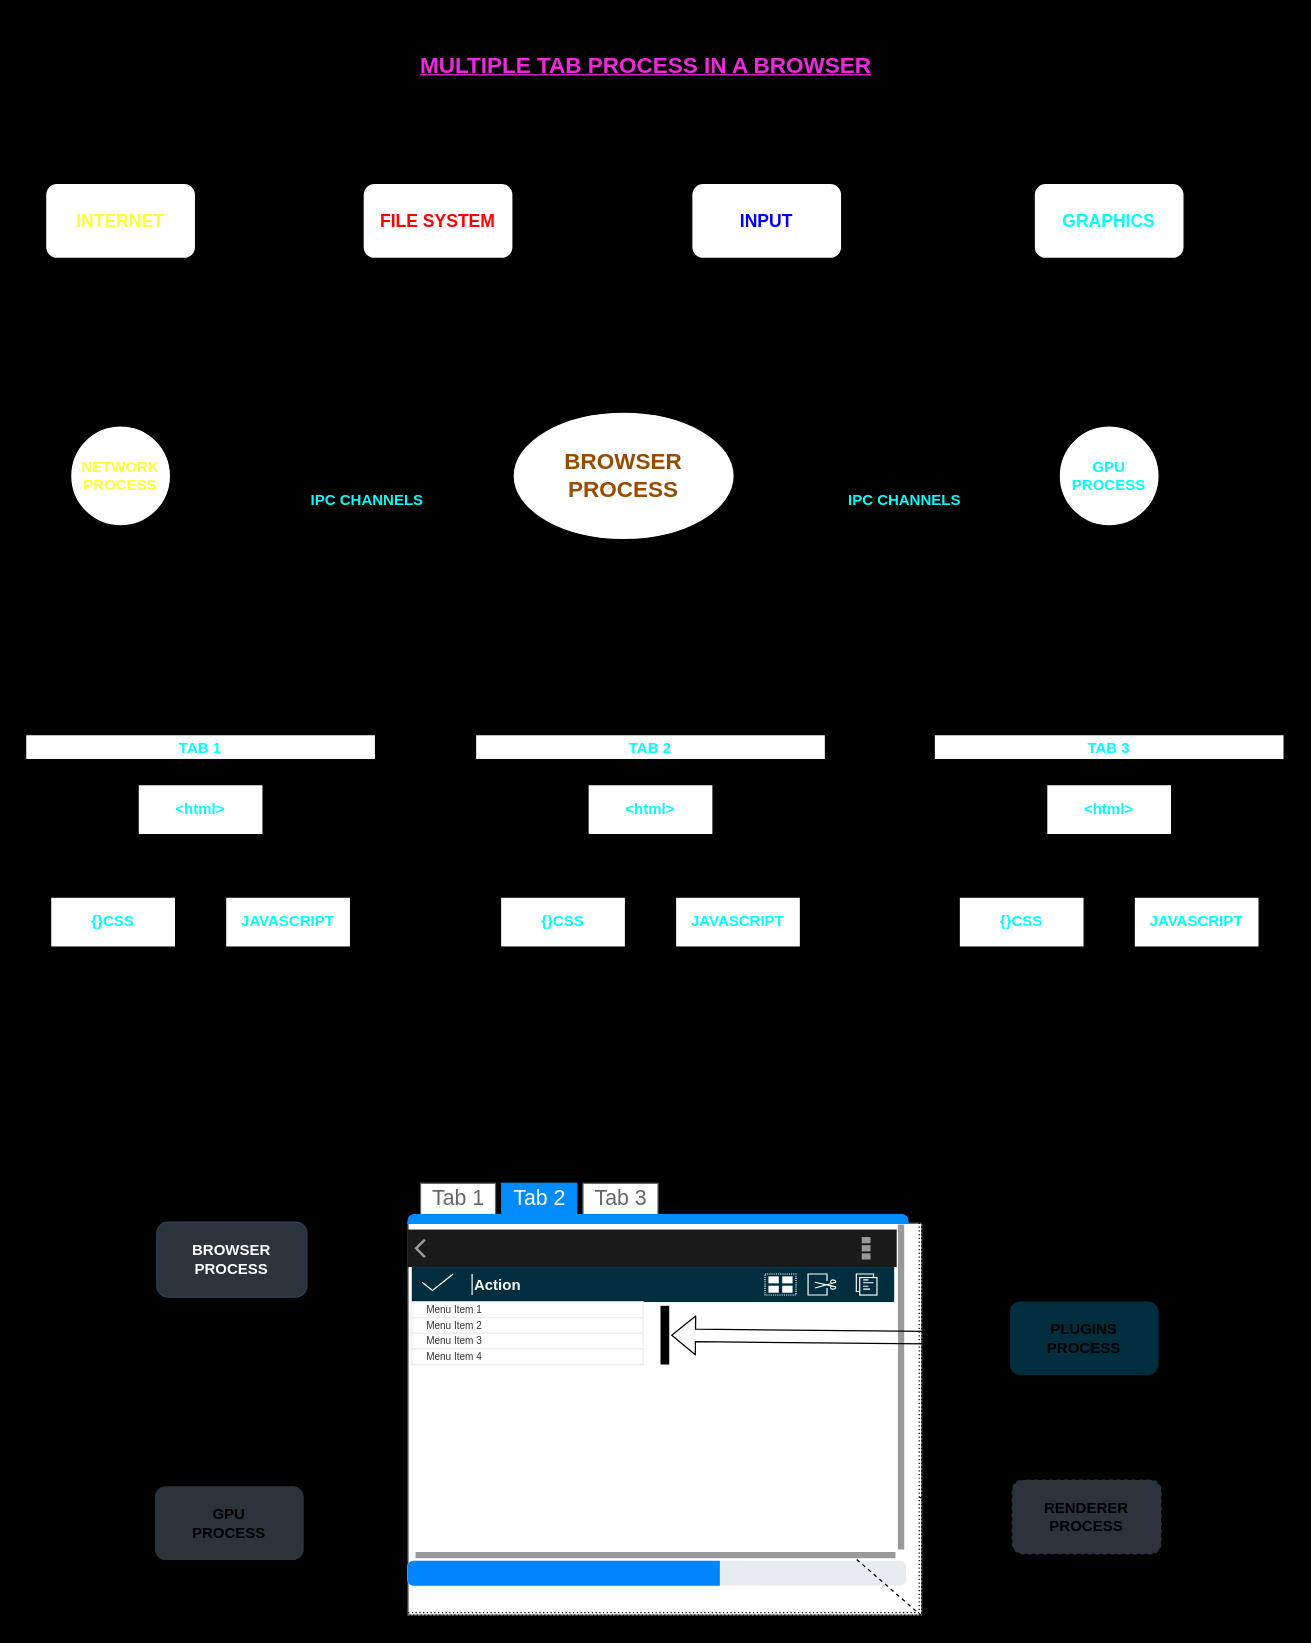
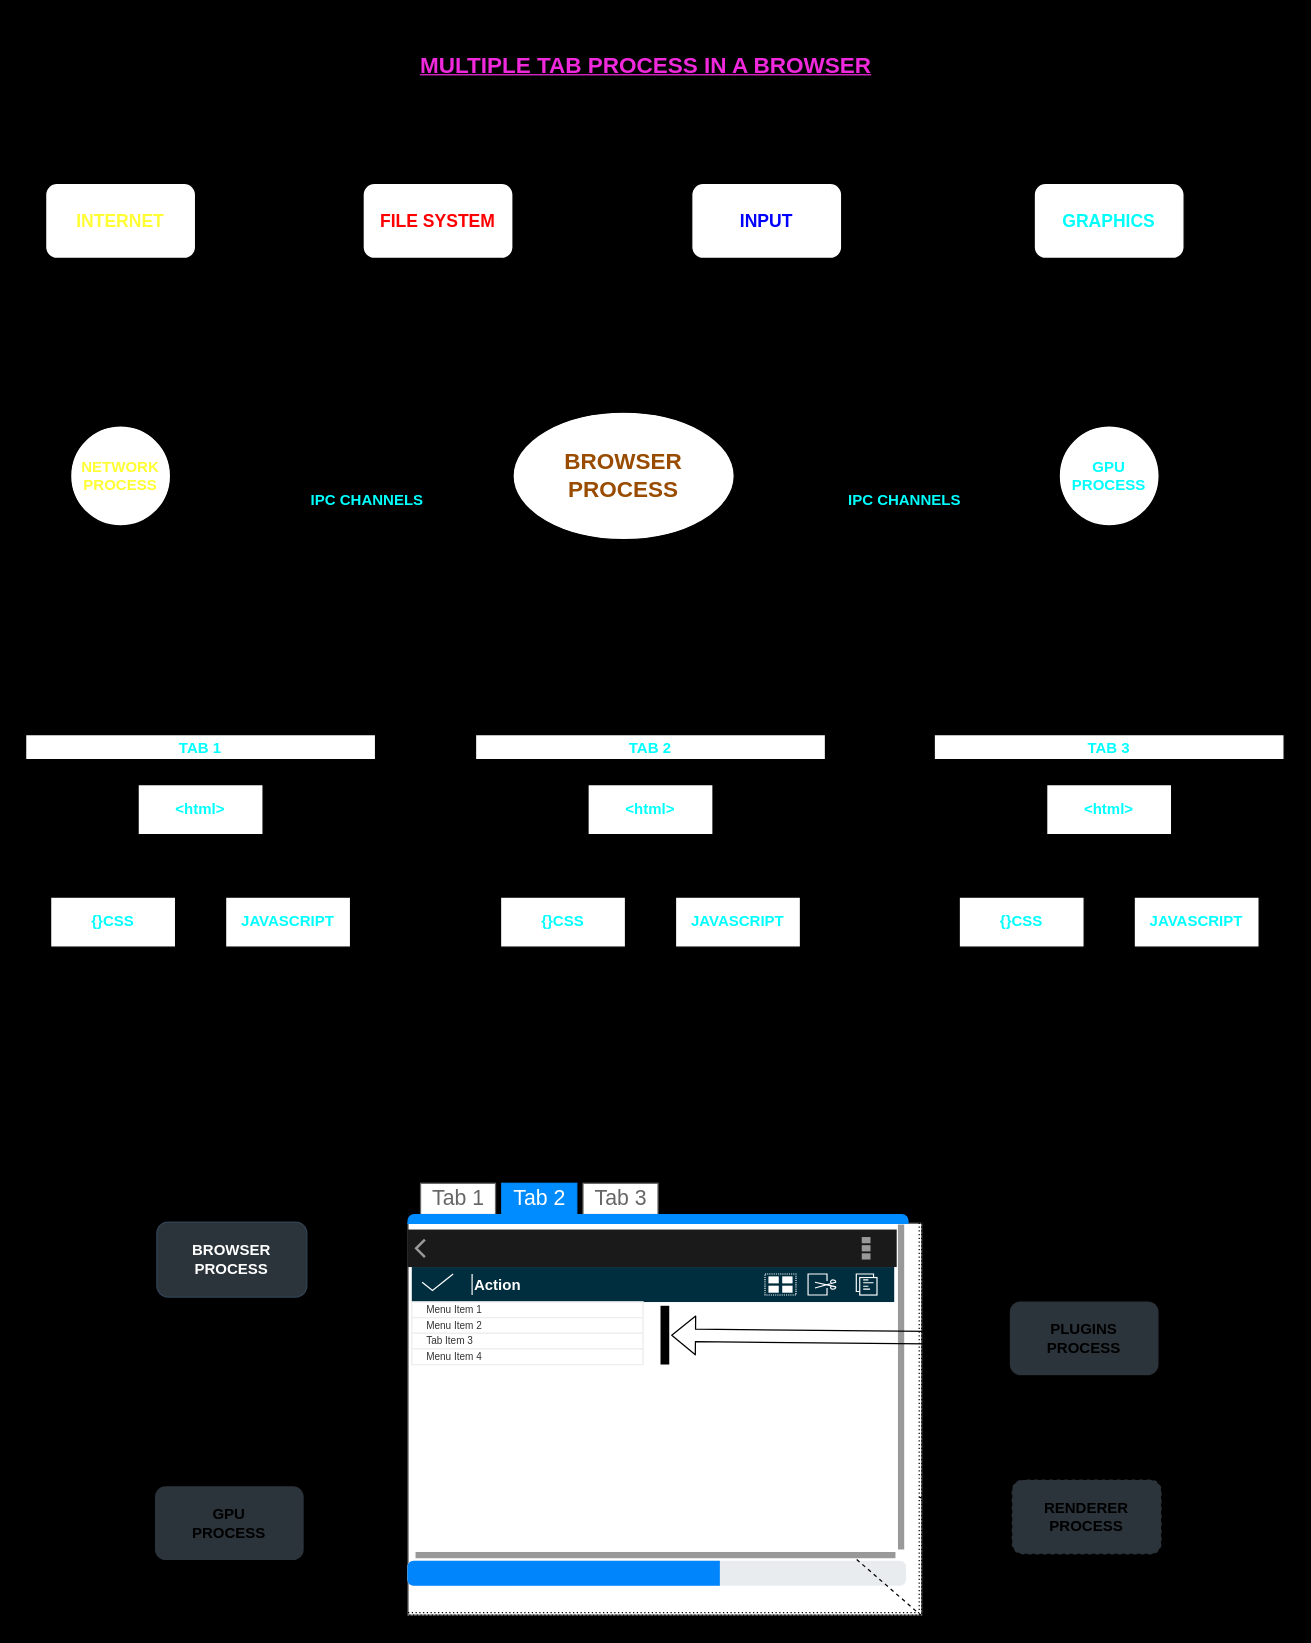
(1084, 1338) -> (1084, 1338)
(455, 1341) -> (452, 1341)
